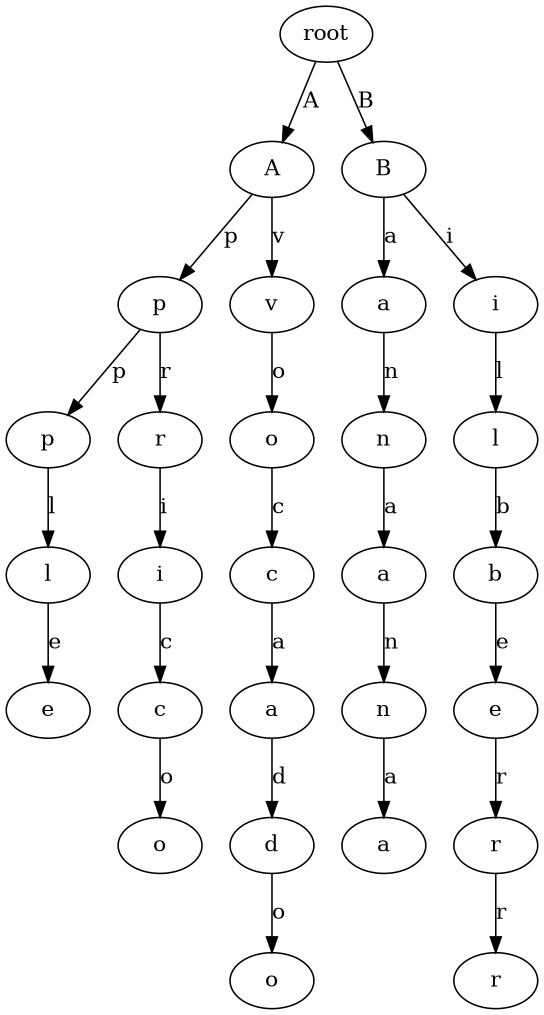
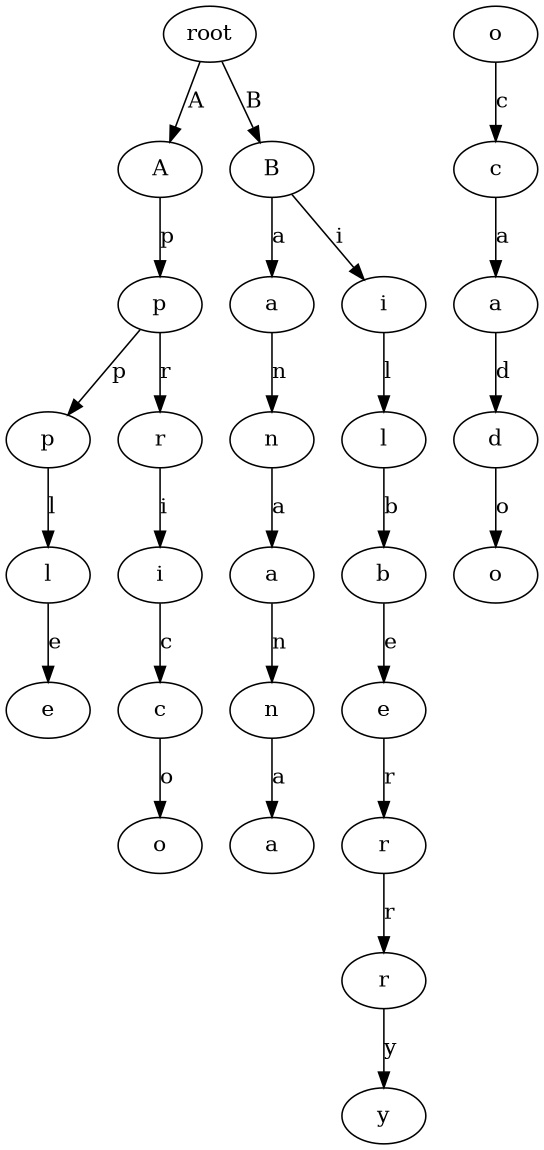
(272, 305) -> none
none -> (384, 1116)
